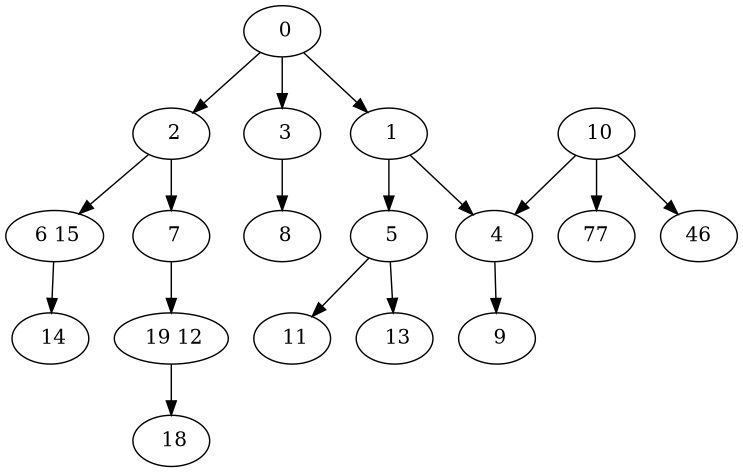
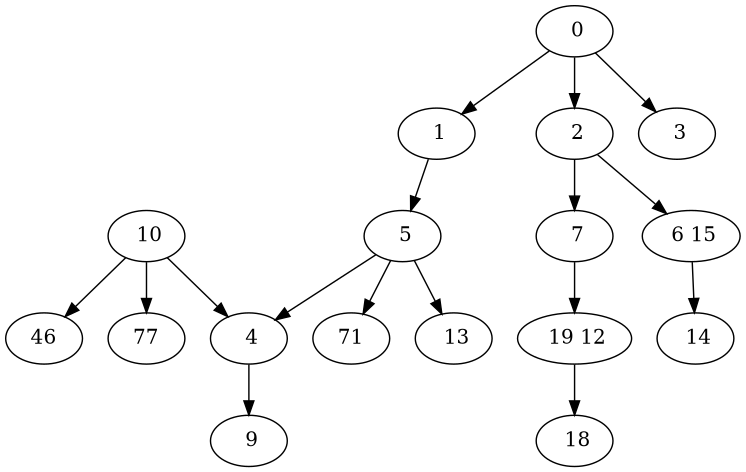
(436, 180) -> (332, 284)
(282, 236) -> none
(292, 338) -> (351, 338)
